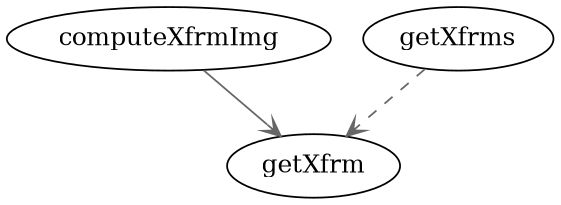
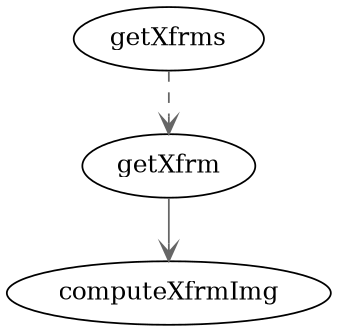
(236, 98) -> (169, 221)
